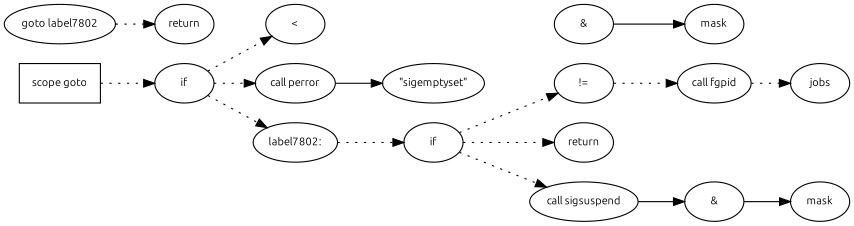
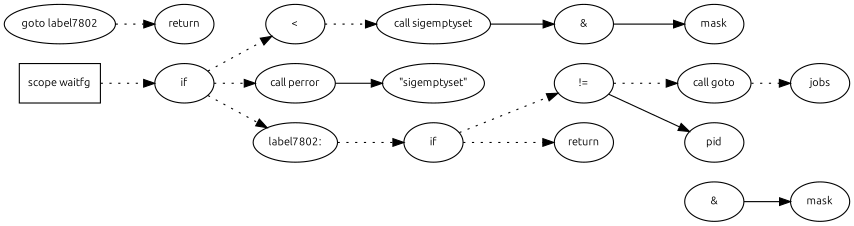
none -> (434, 24)
(60, 83) -> (60, 83)
(714, 83) -> (714, 83)
none -> (714, 142)
(584, 202) -> none
